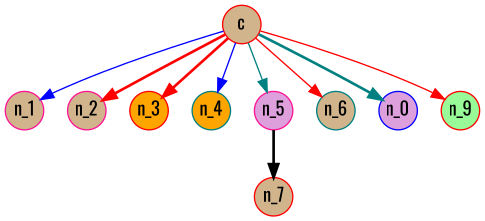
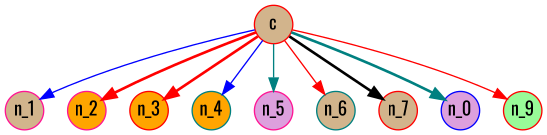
(87, 111) -> (87, 111)
(274, 147) -> (330, 64)
